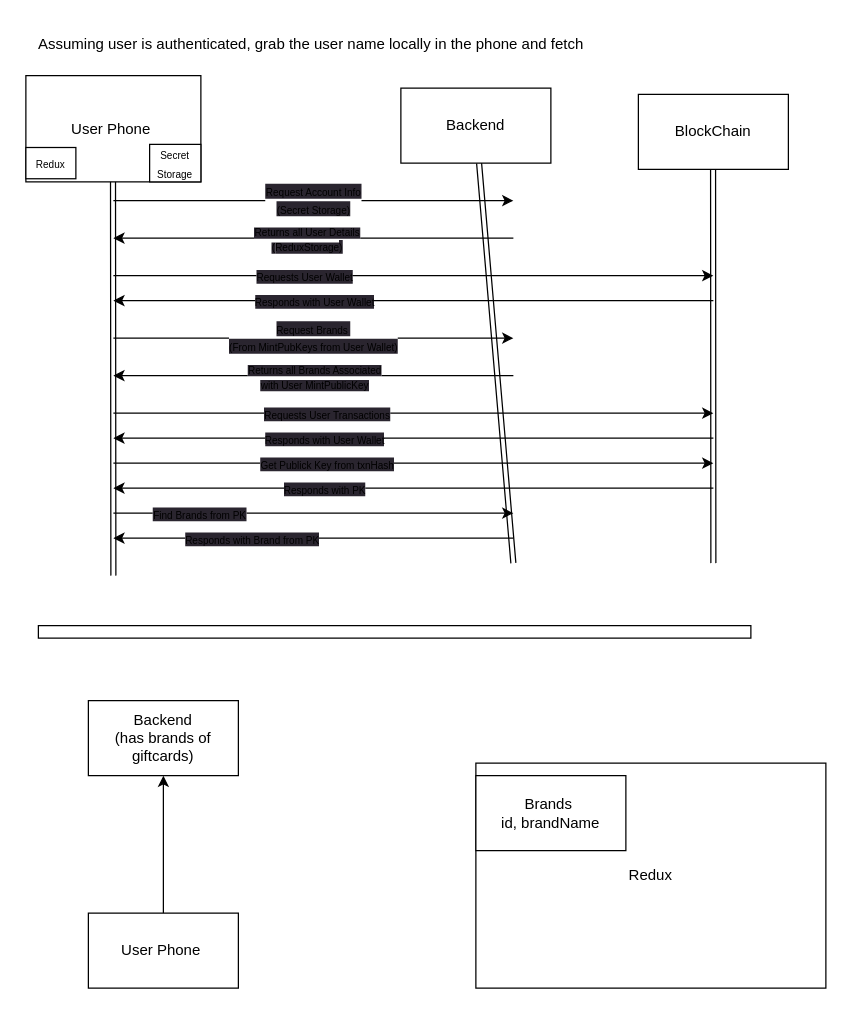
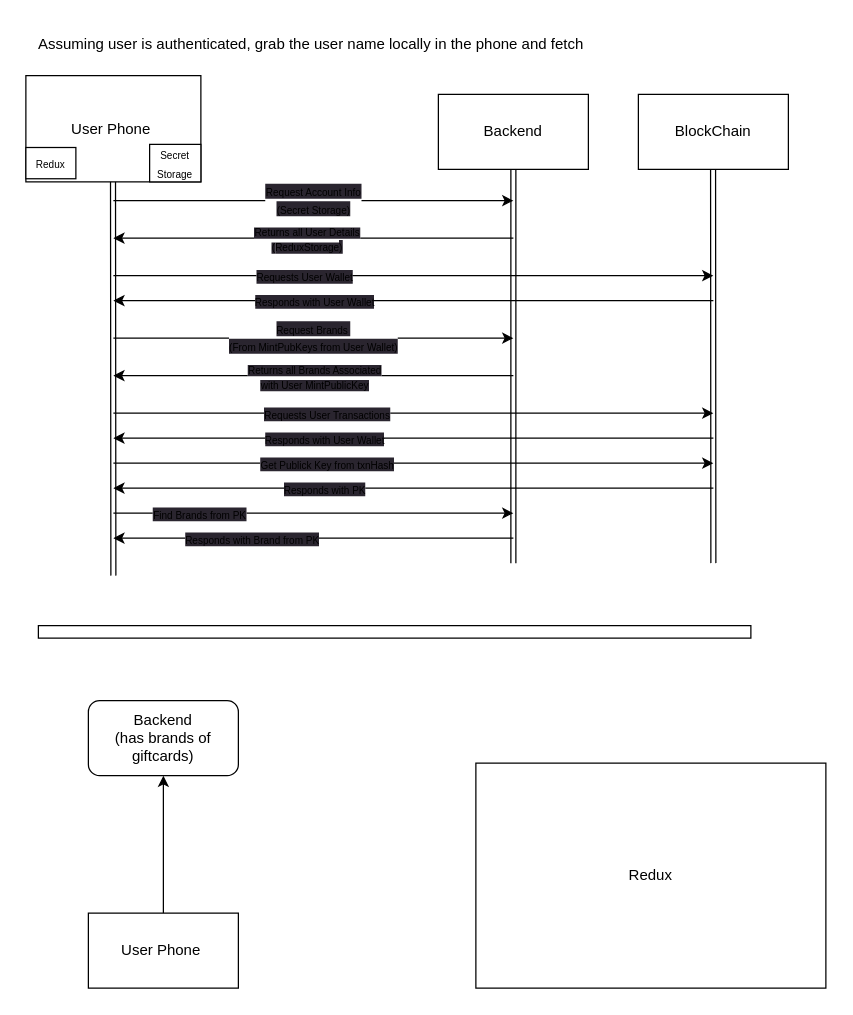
(476, 126) -> (513, 132)
(163, 738) -> (163, 738)
(551, 813) -> none
